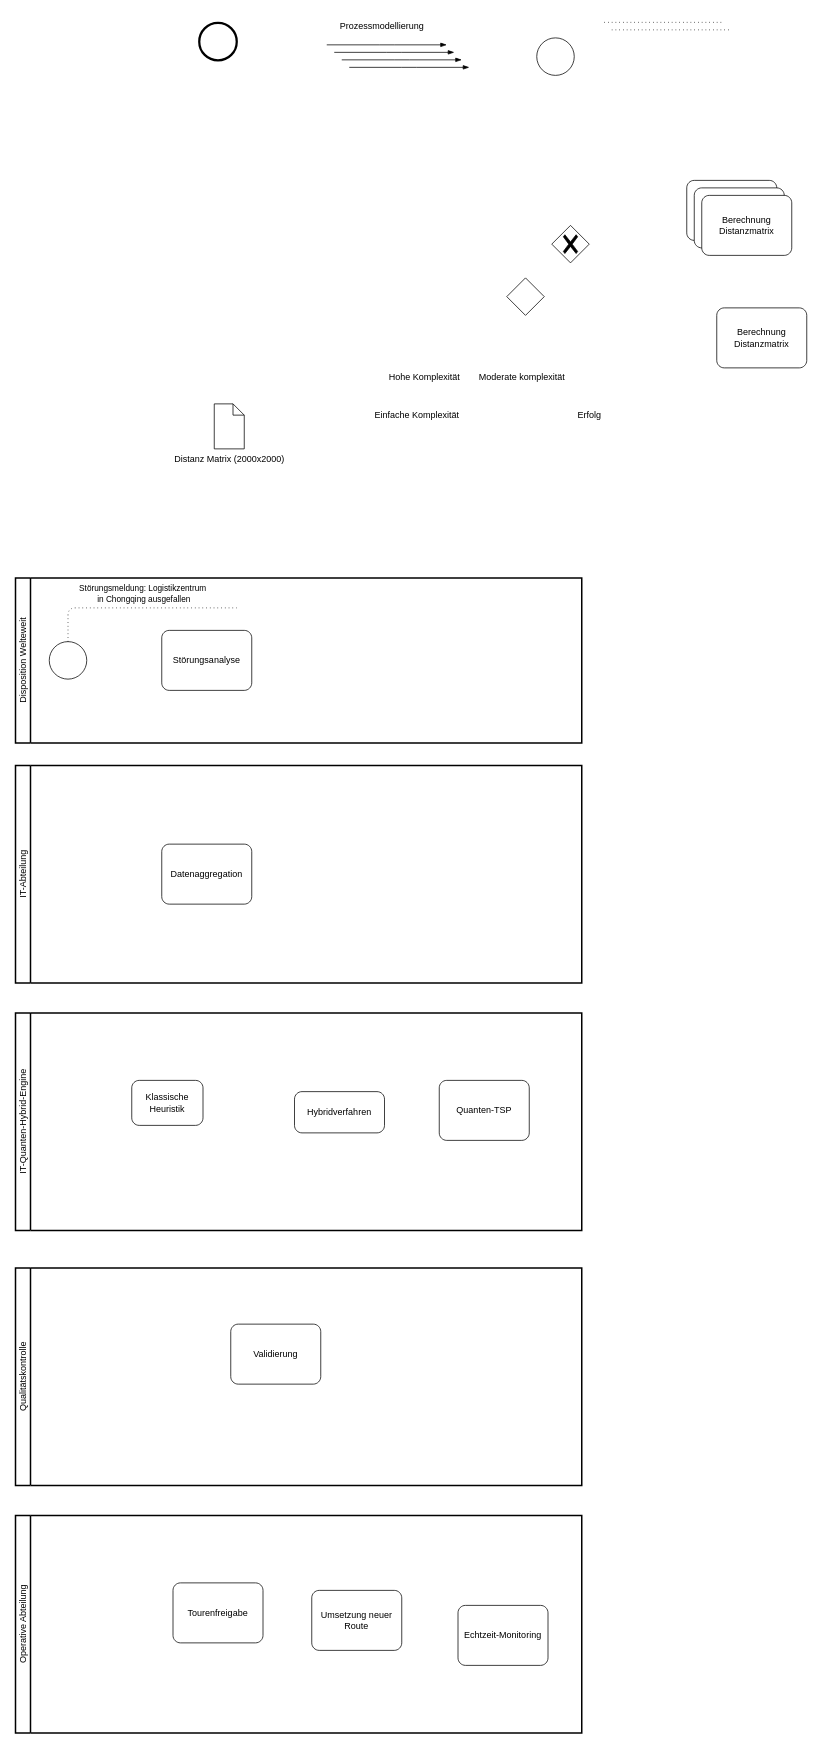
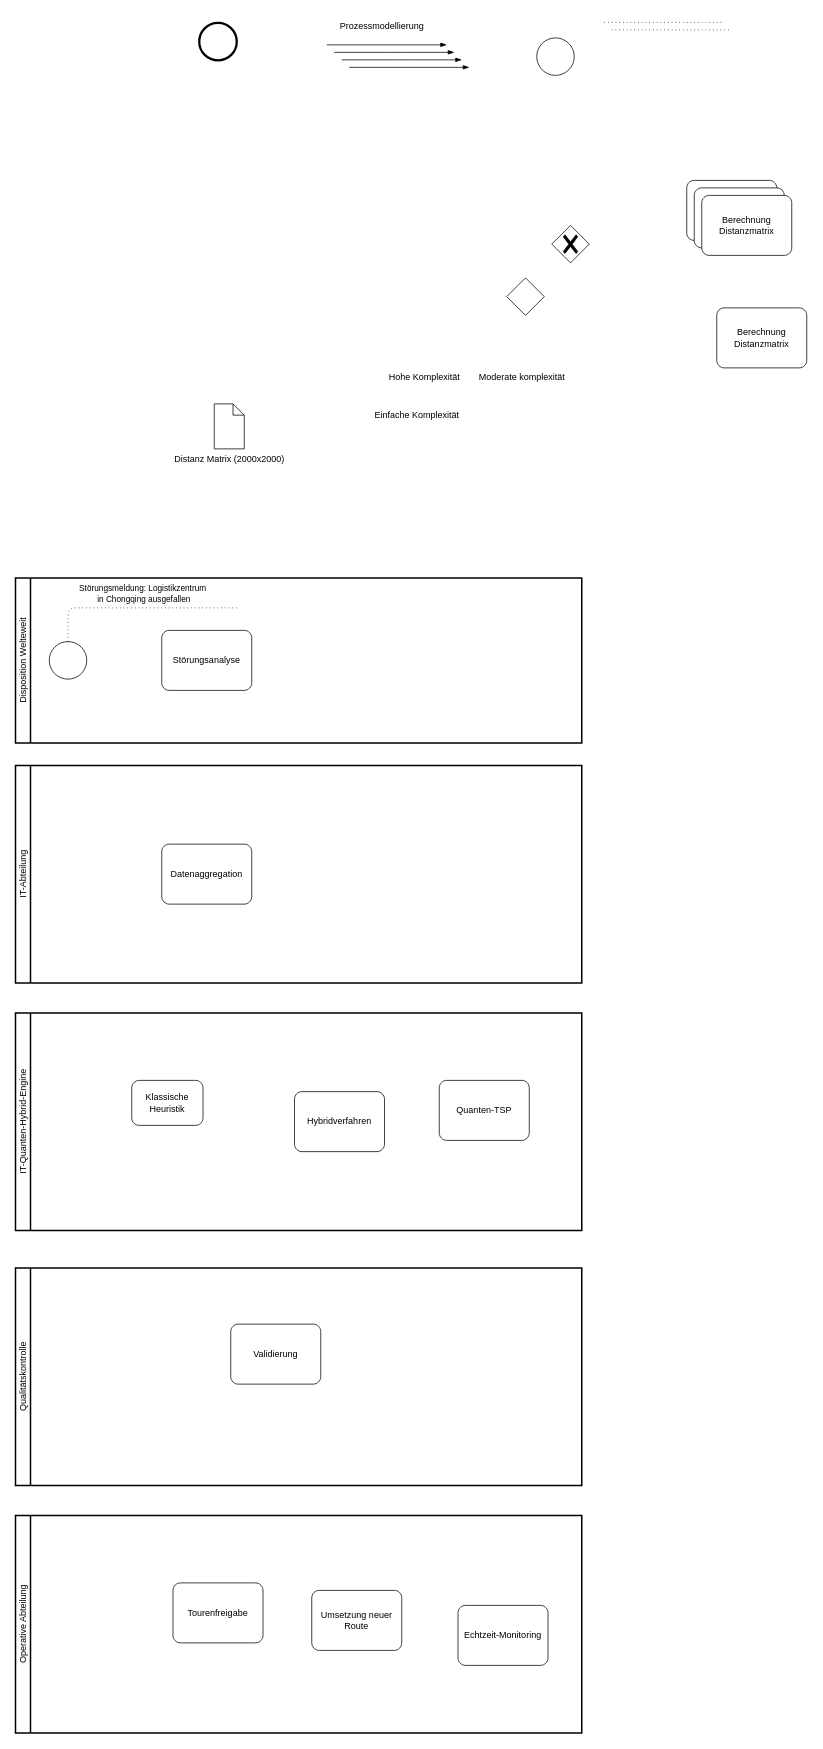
(589, 415) -> none
(339, 1112) -> (339, 1122)
